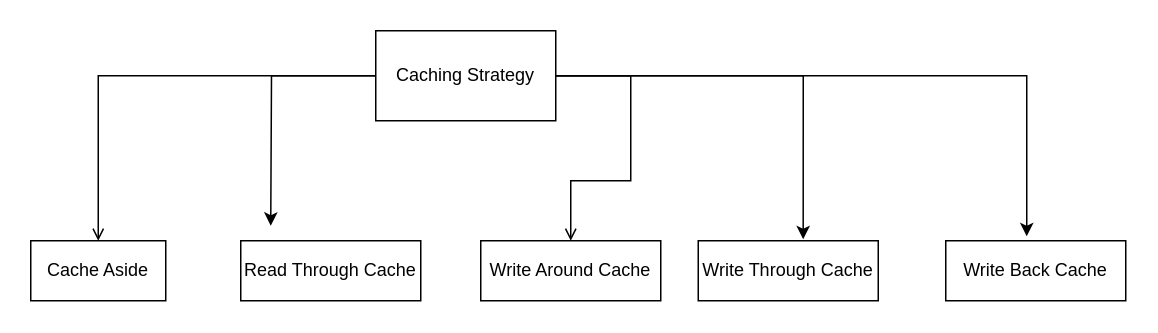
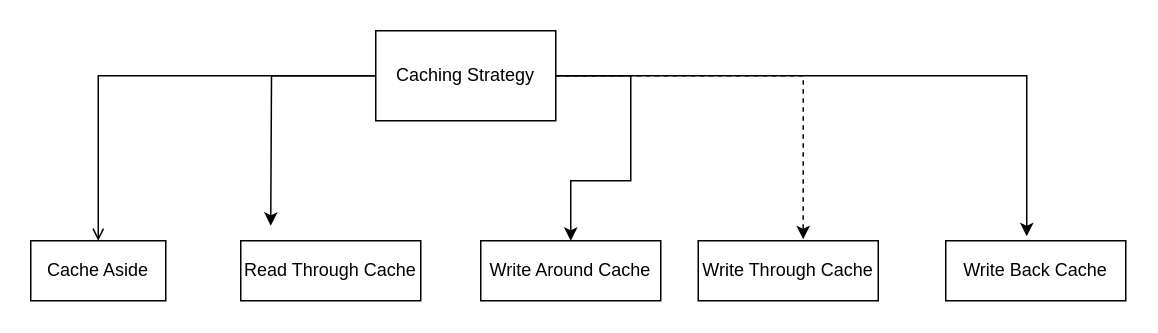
(803, 151) -> (803, 151)
(571, 231) -> (571, 229)
